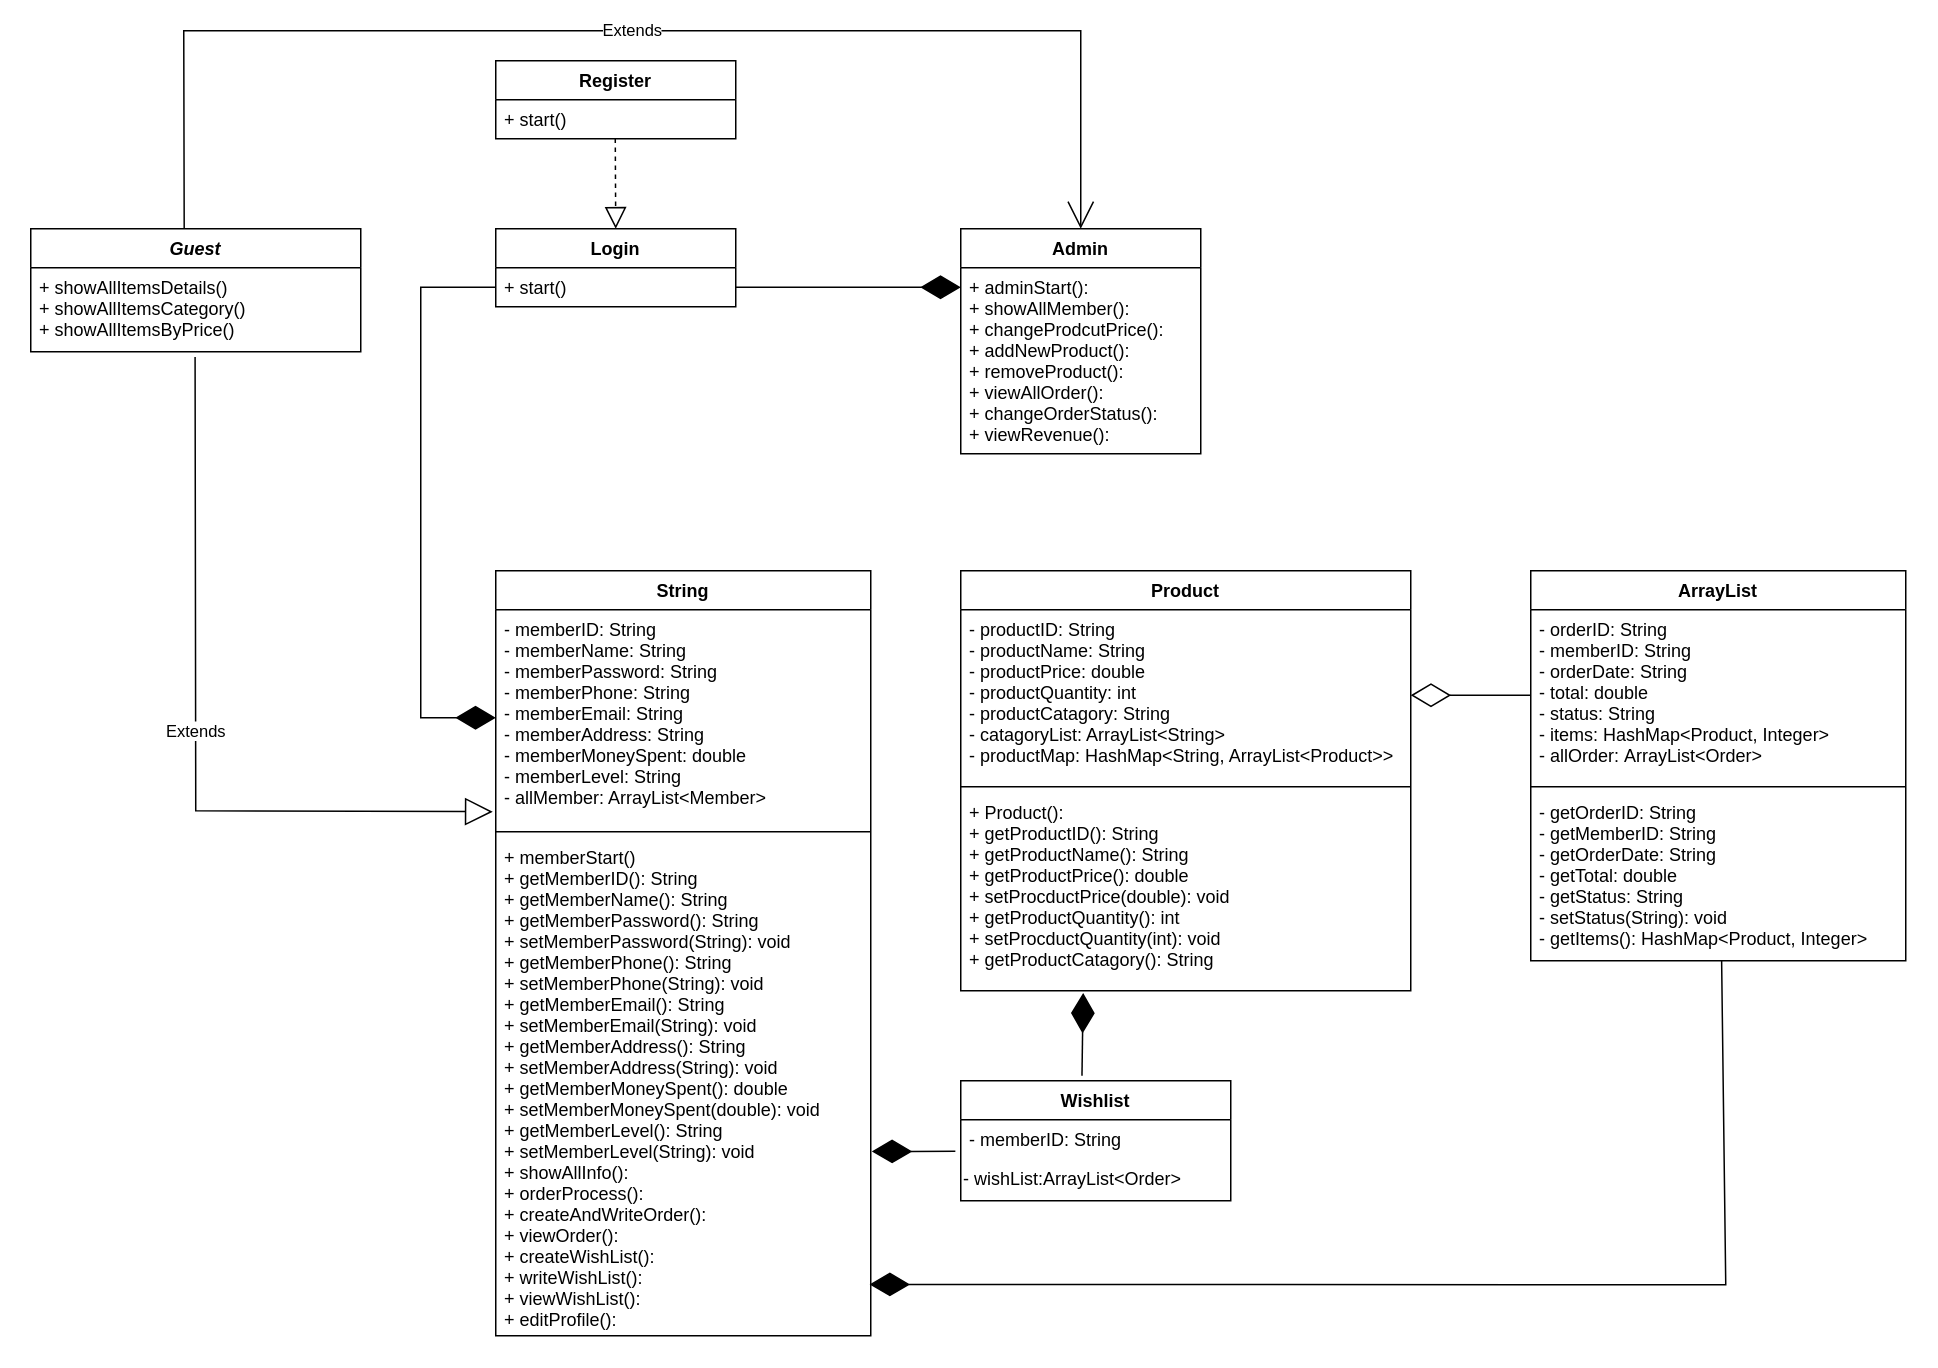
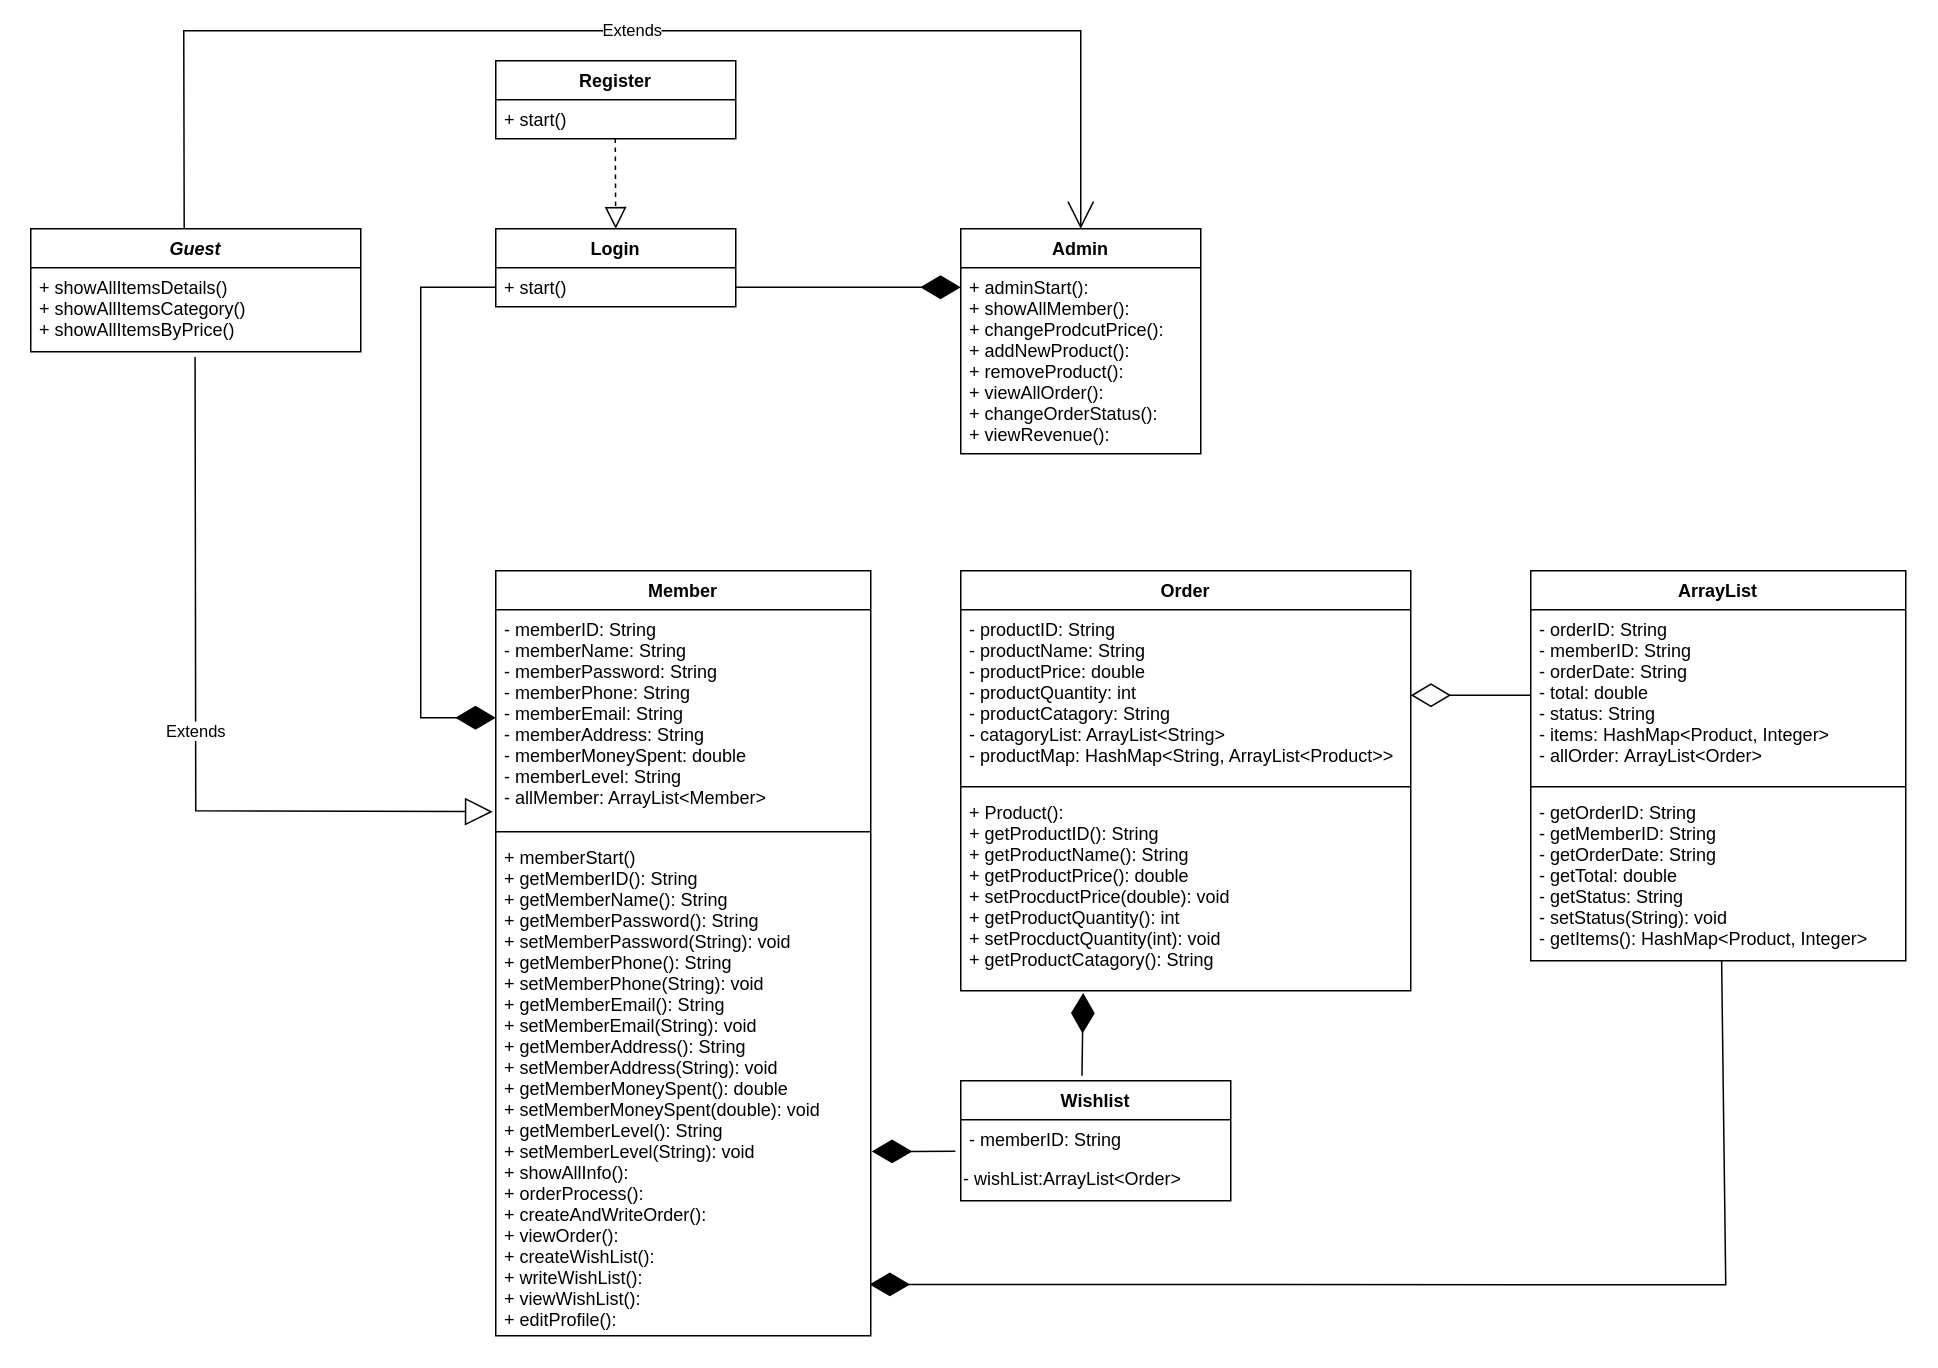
(683, 591) -> (683, 591)
(1185, 591) -> (1185, 591)
